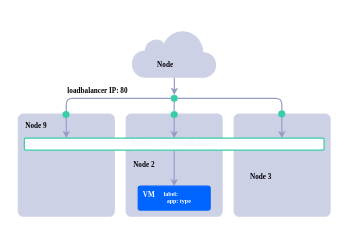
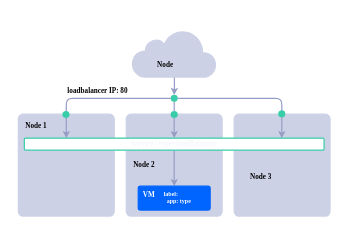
(37, 126) -> (37, 126)
